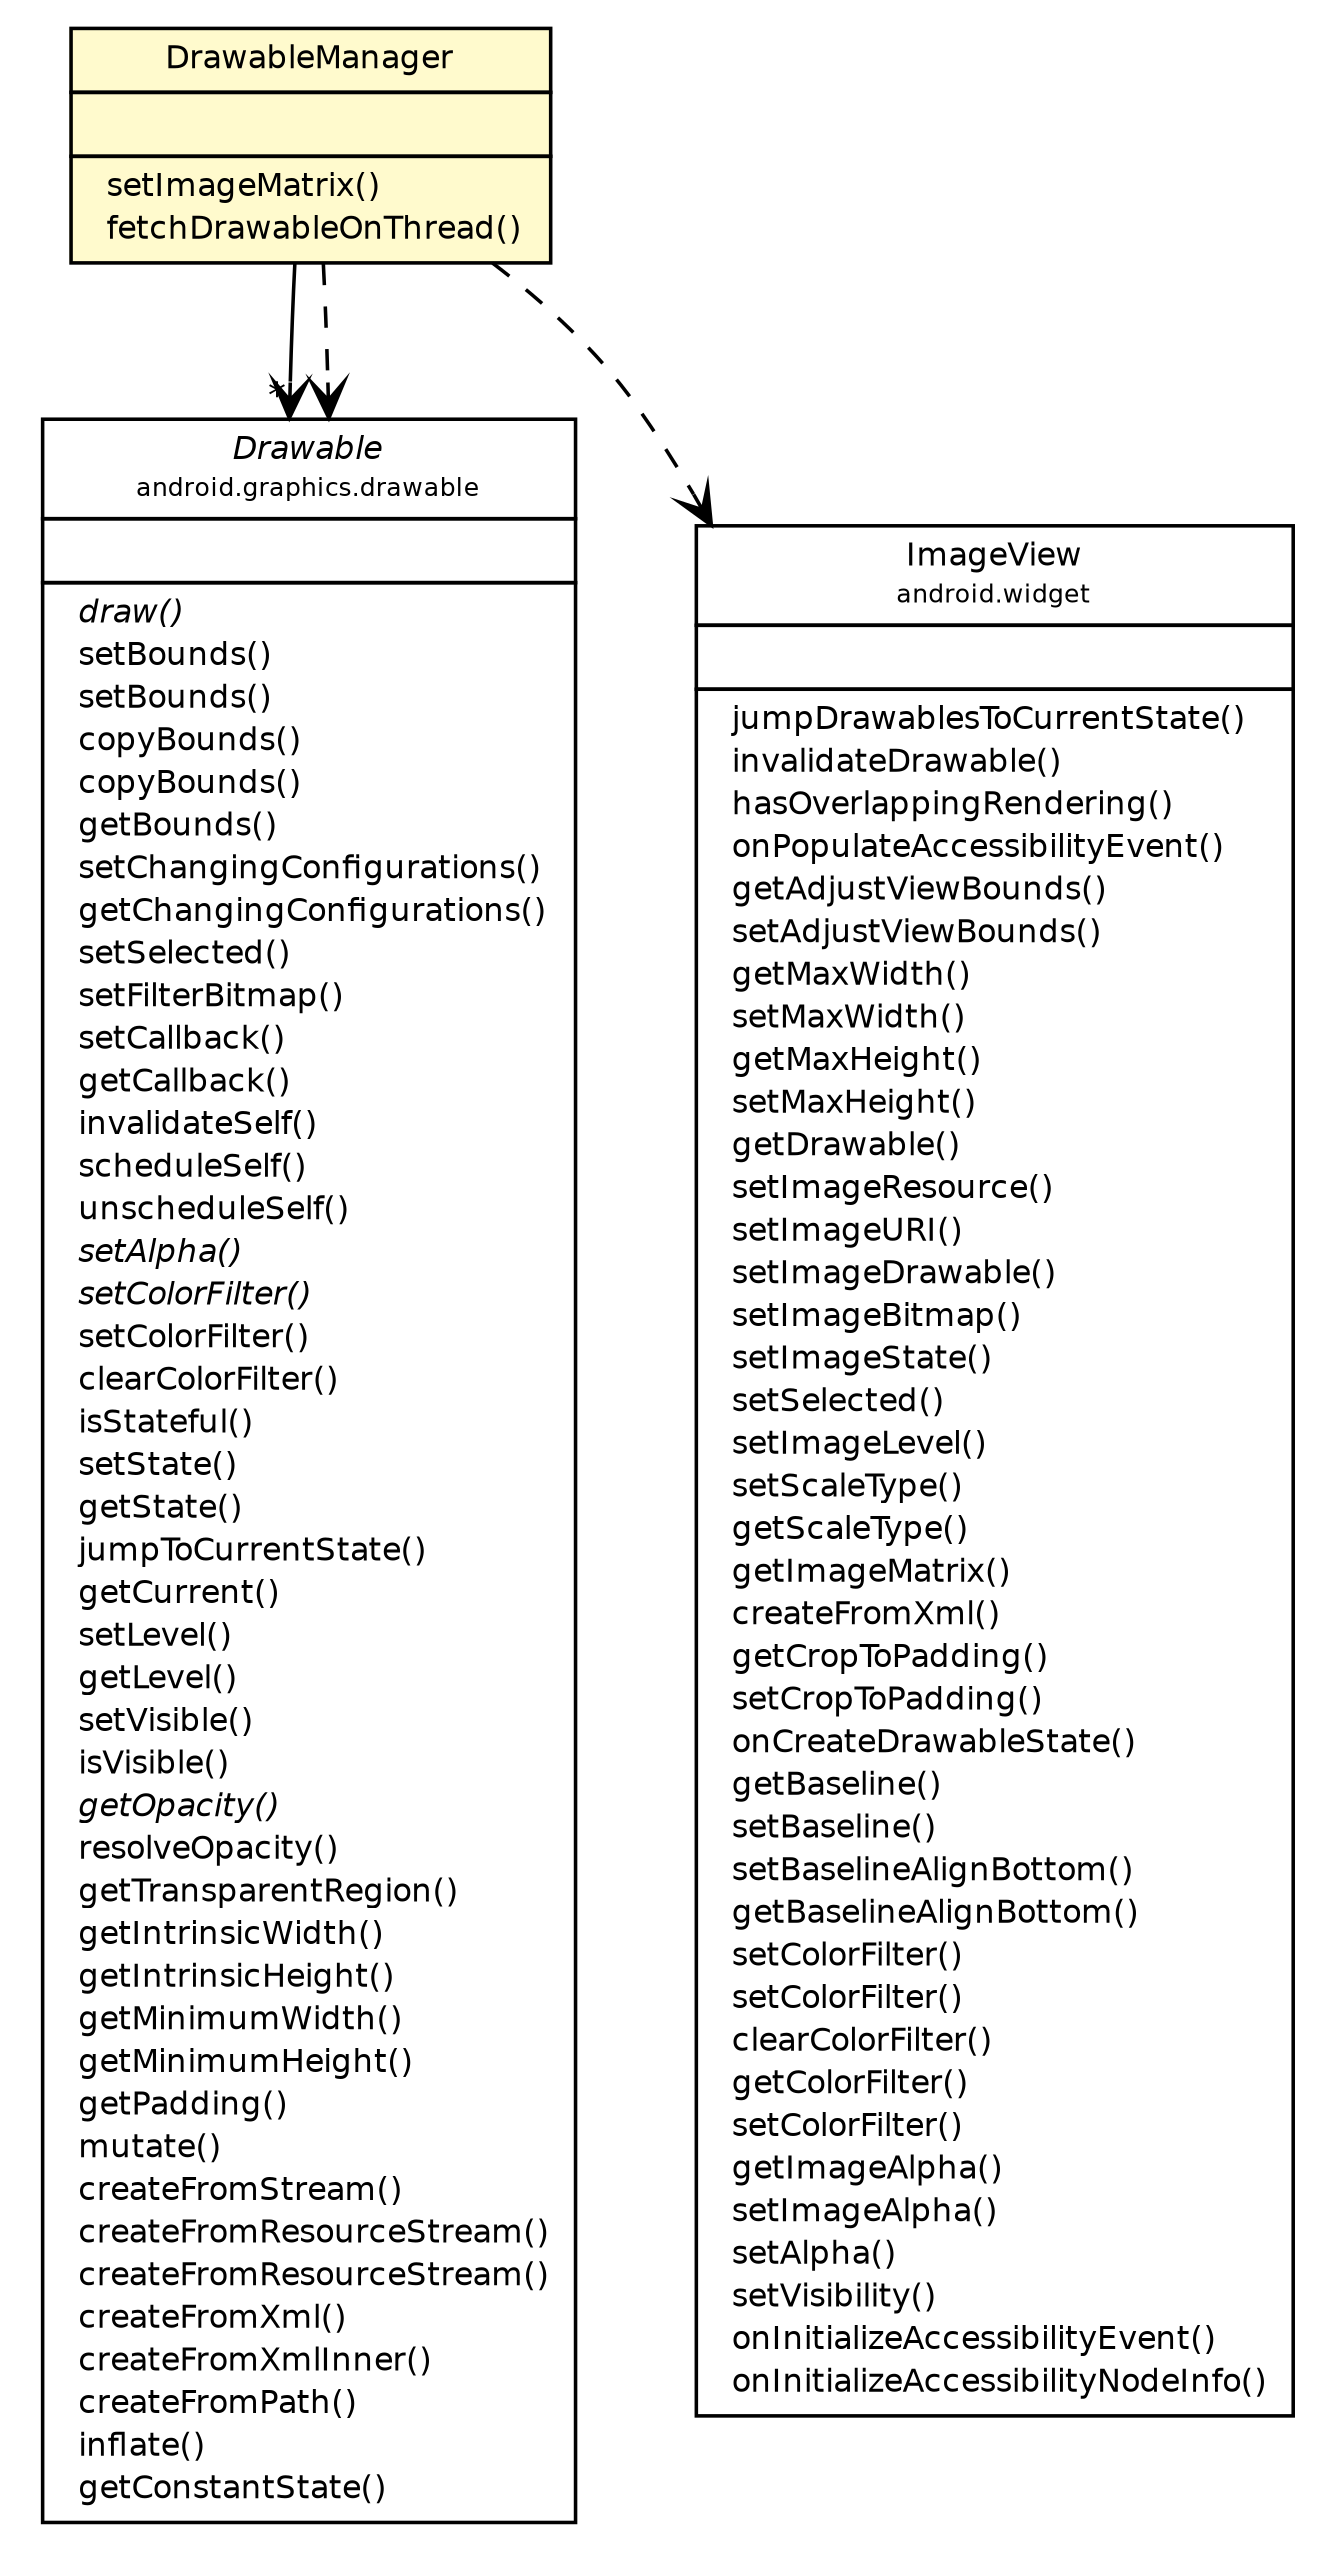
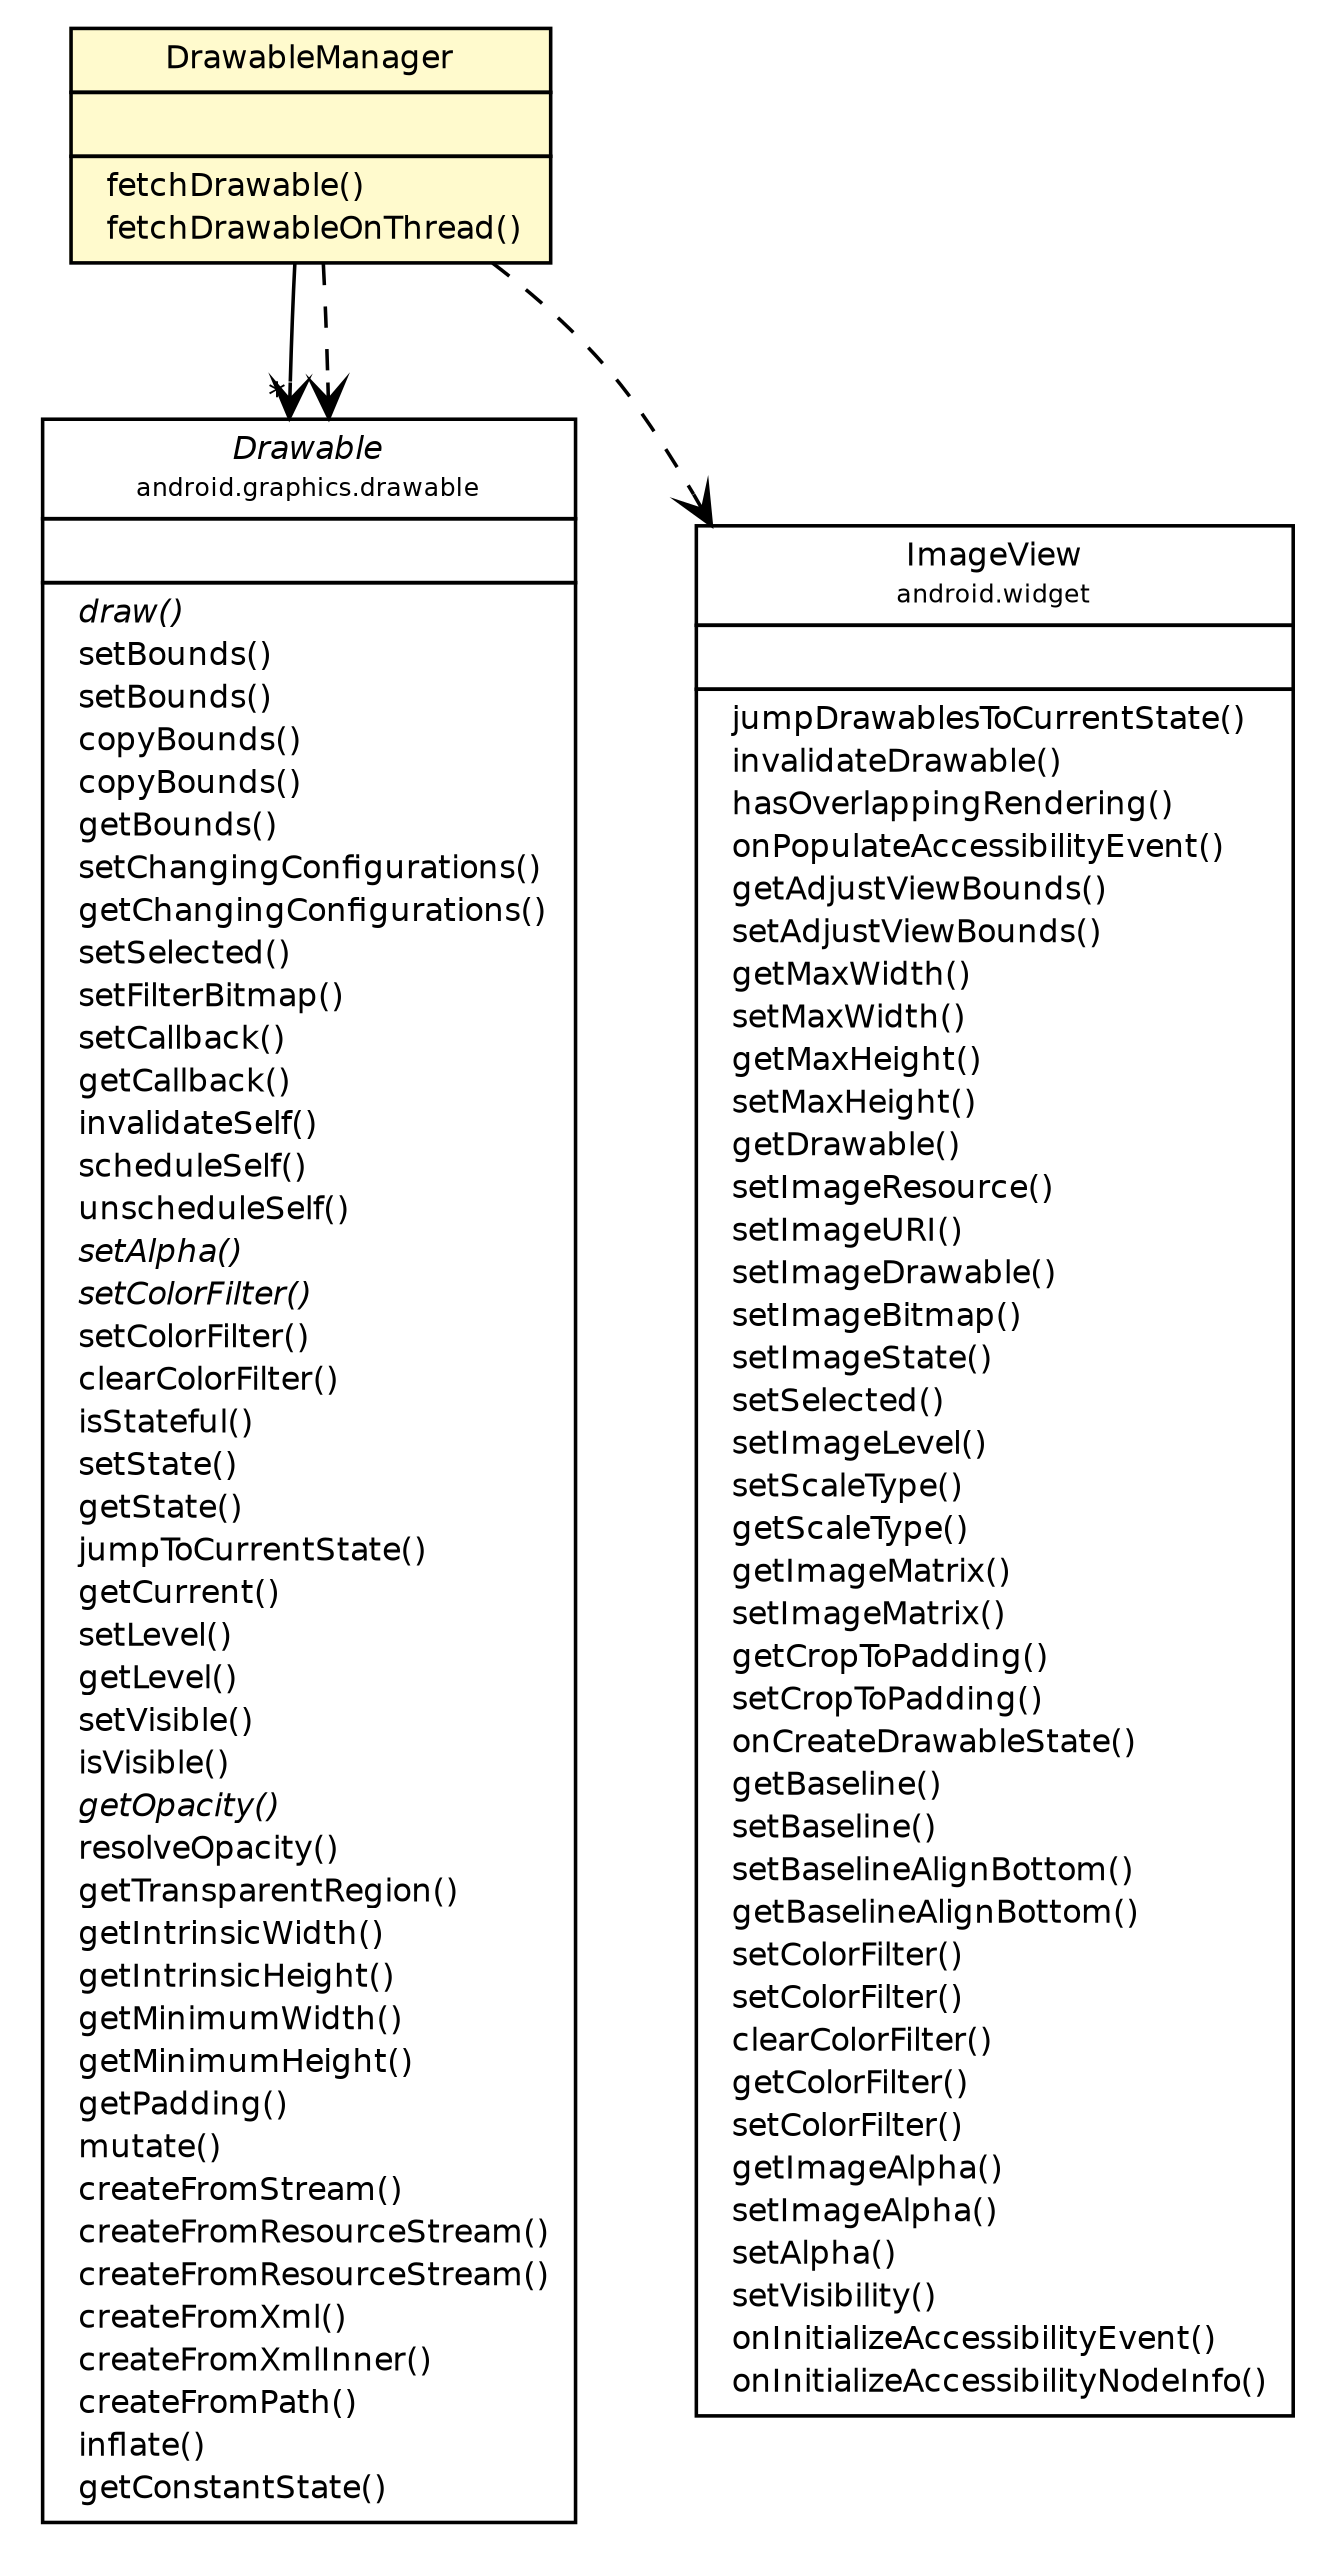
(240, 187) -> (231, 187)
(862, 1615) -> (865, 1615)
